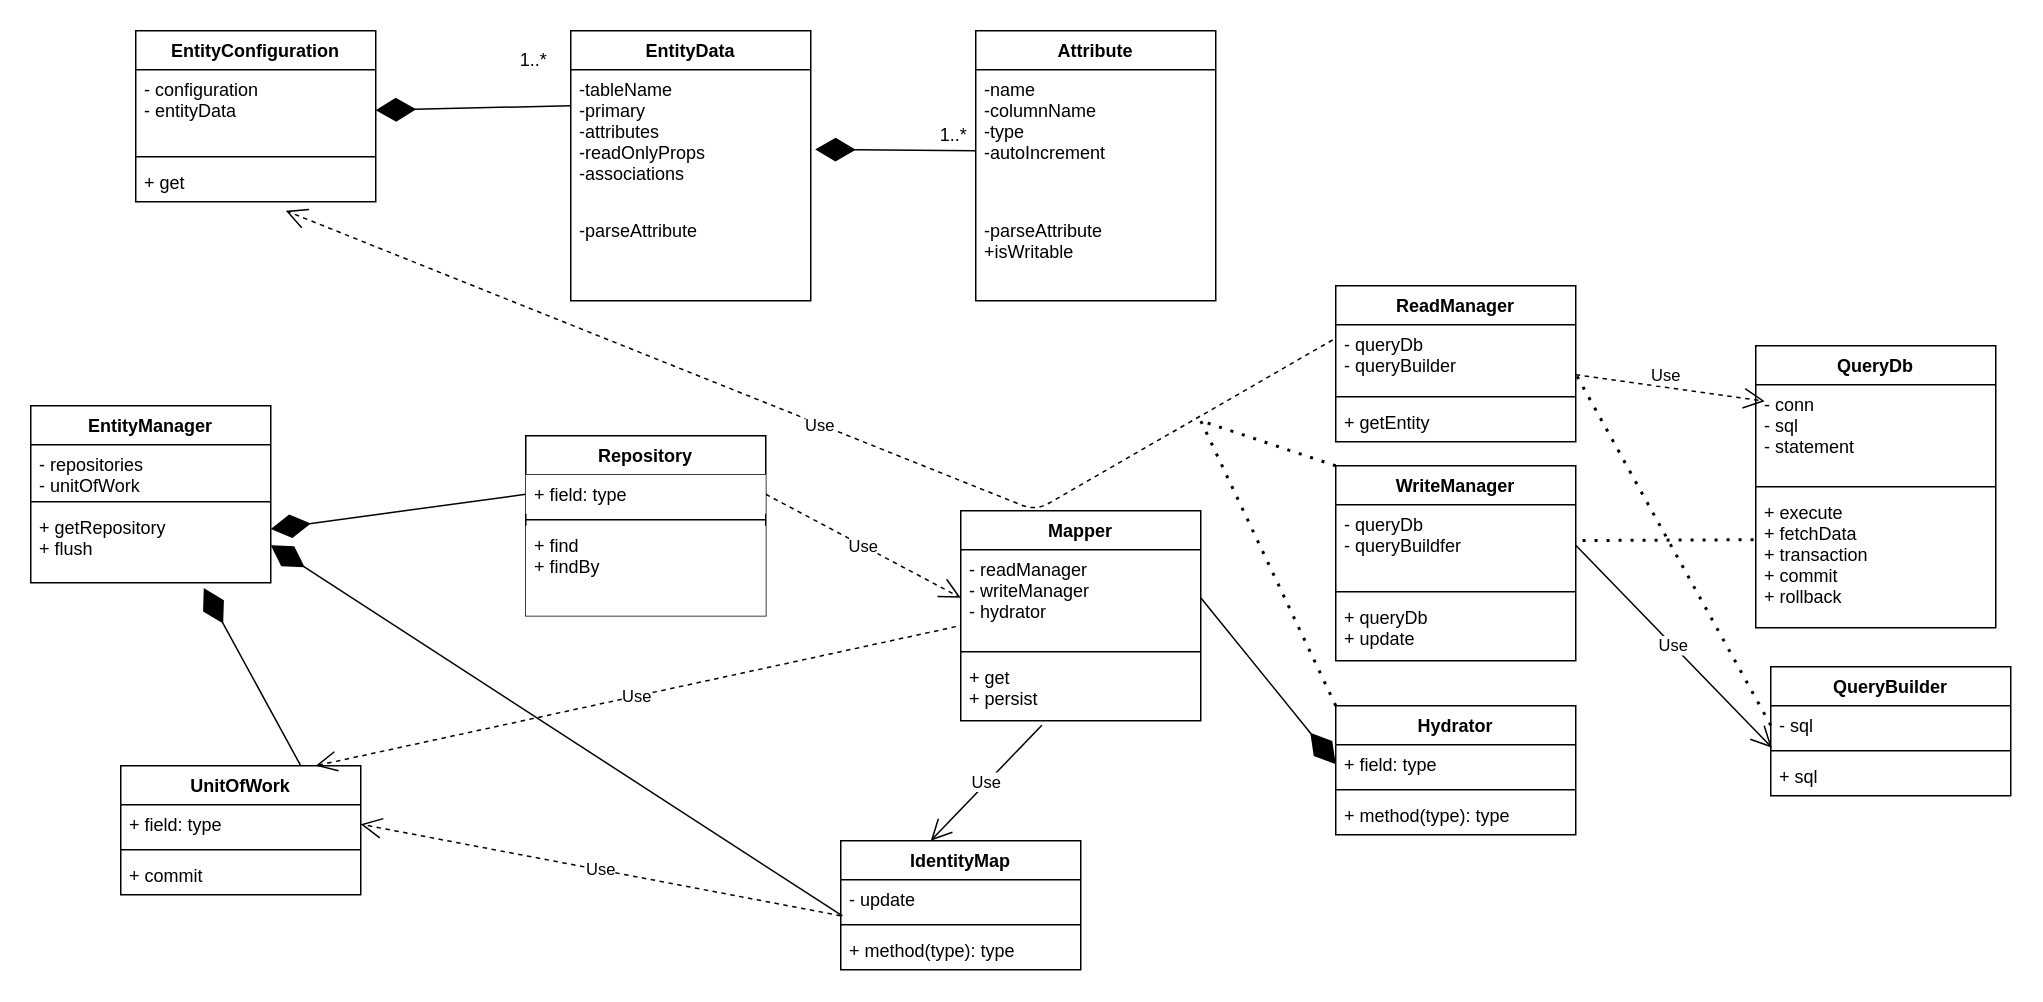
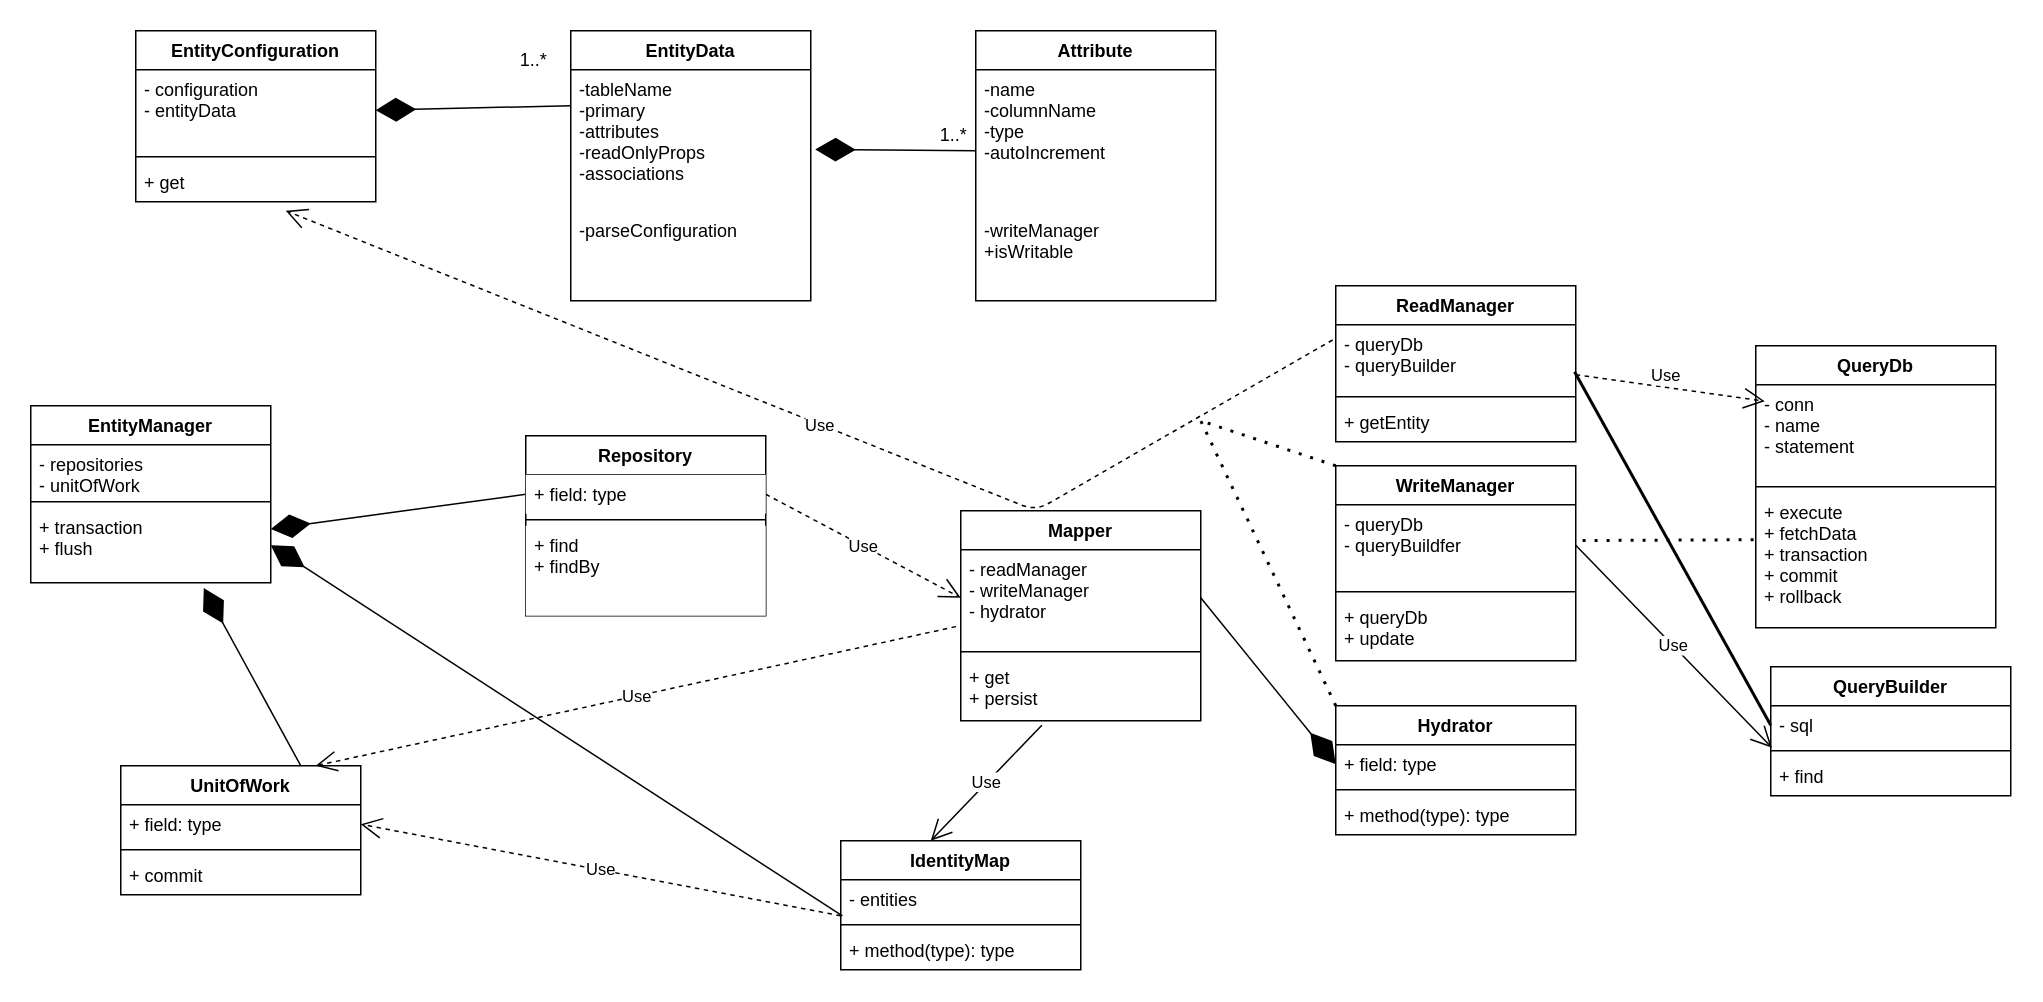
(652, 231) -> (670, 231)
(1057, 231) -> (1047, 231)
(1792, 405) -> (1792, 405)
(110, 528) -> (100, 528)
(1673, 549) -> (1673, 549)
(1800, 777) -> (1805, 777)
(887, 900) -> (892, 900)
